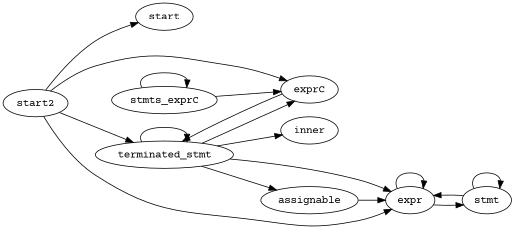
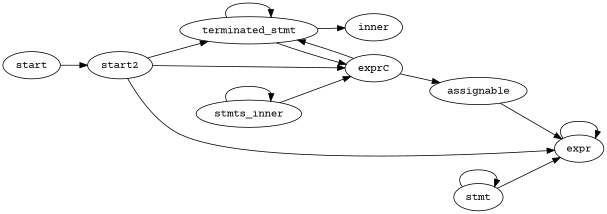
(83, 50) -> (70, 65)
(164, 100) -> (249, 114)
(308, 169) -> none
(236, 177) -> (416, 77)
(445, 205) -> none
